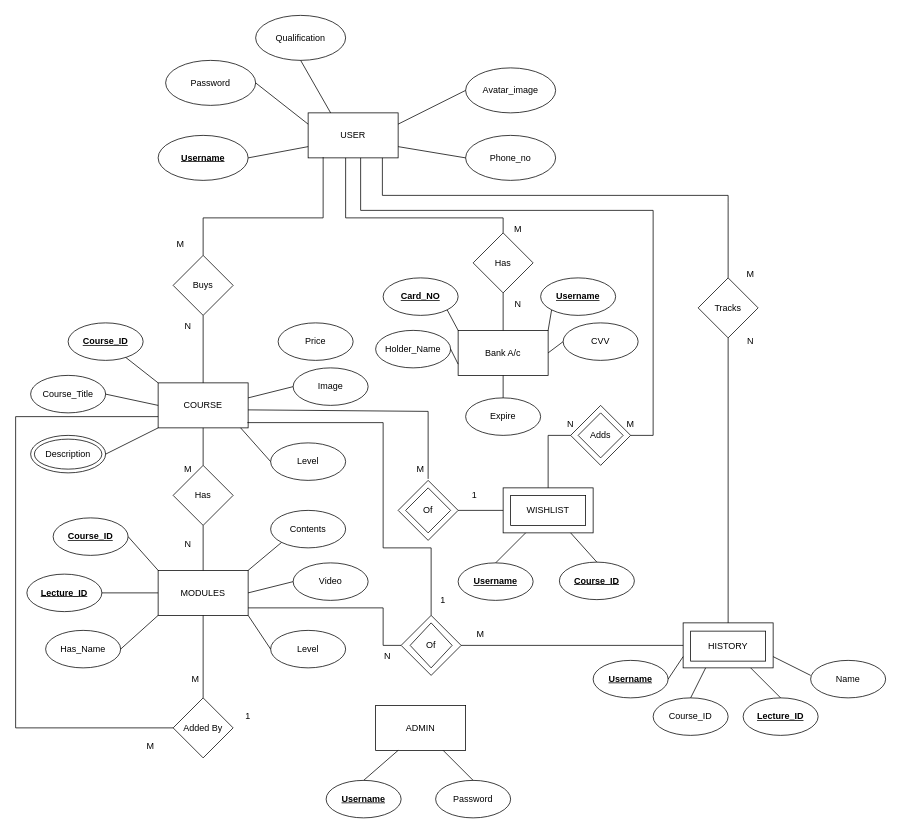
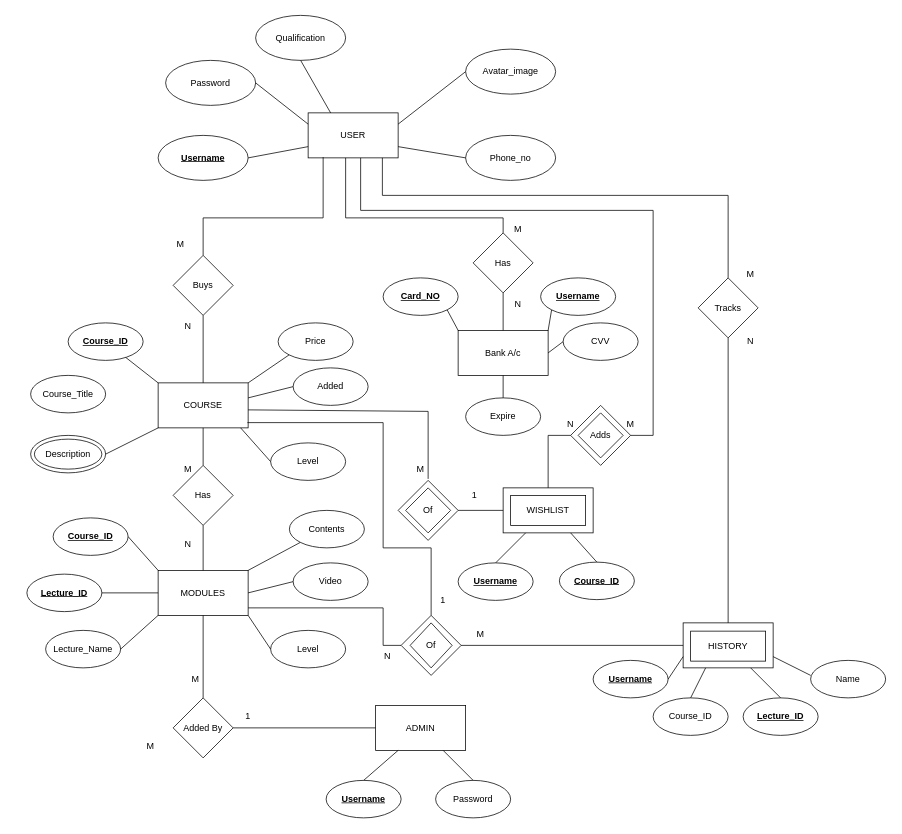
(510, 90) -> (510, 72)
(413, 349) -> none
(454, 357) -> none
none -> (269, 369)
(330, 387) -> (330, 387)
(131, 400) -> none
(308, 529) -> (327, 529)
(15, 580) -> none
(83, 649) -> (83, 649)
none -> (304, 728)
